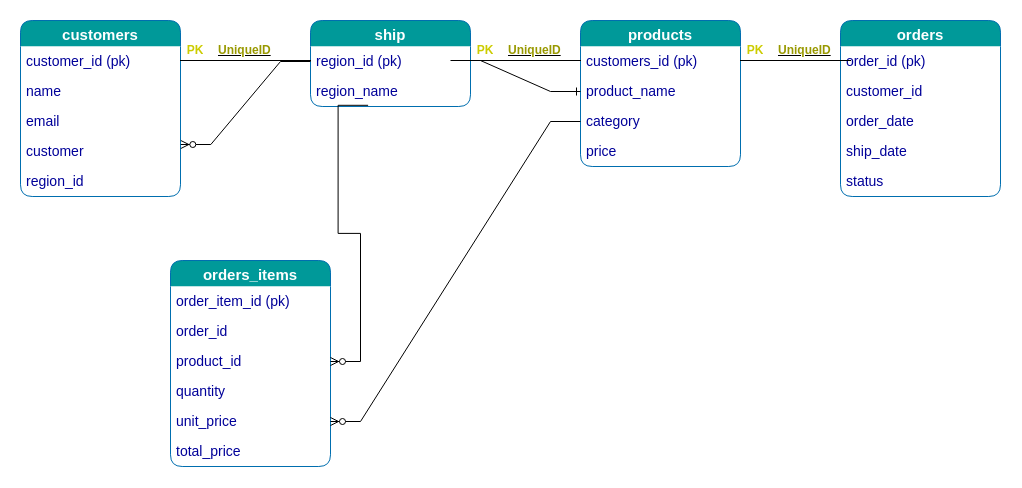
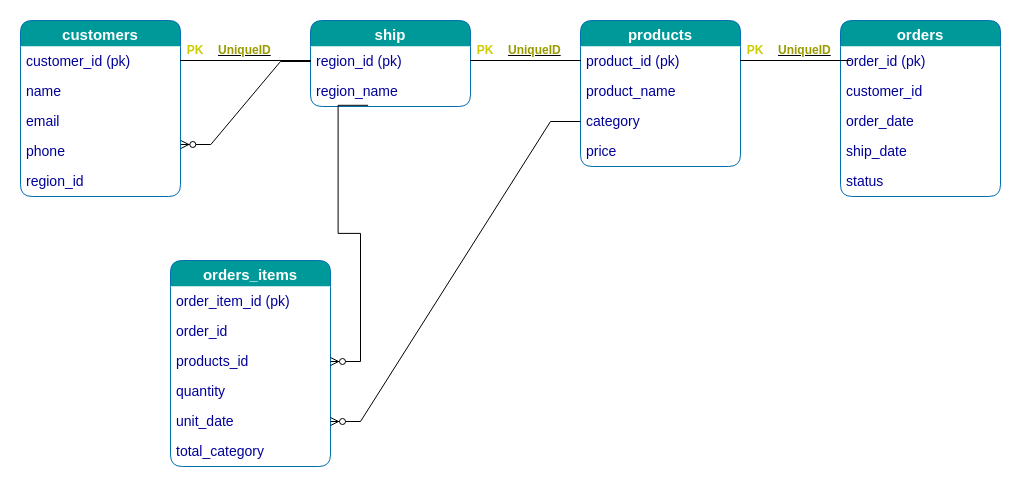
(650, 62) -> (642, 62)
(530, 83) -> none
(58, 152) -> (46, 152)
(214, 362) -> (218, 362)
(212, 422) -> (210, 422)
(216, 452) -> (230, 452)
